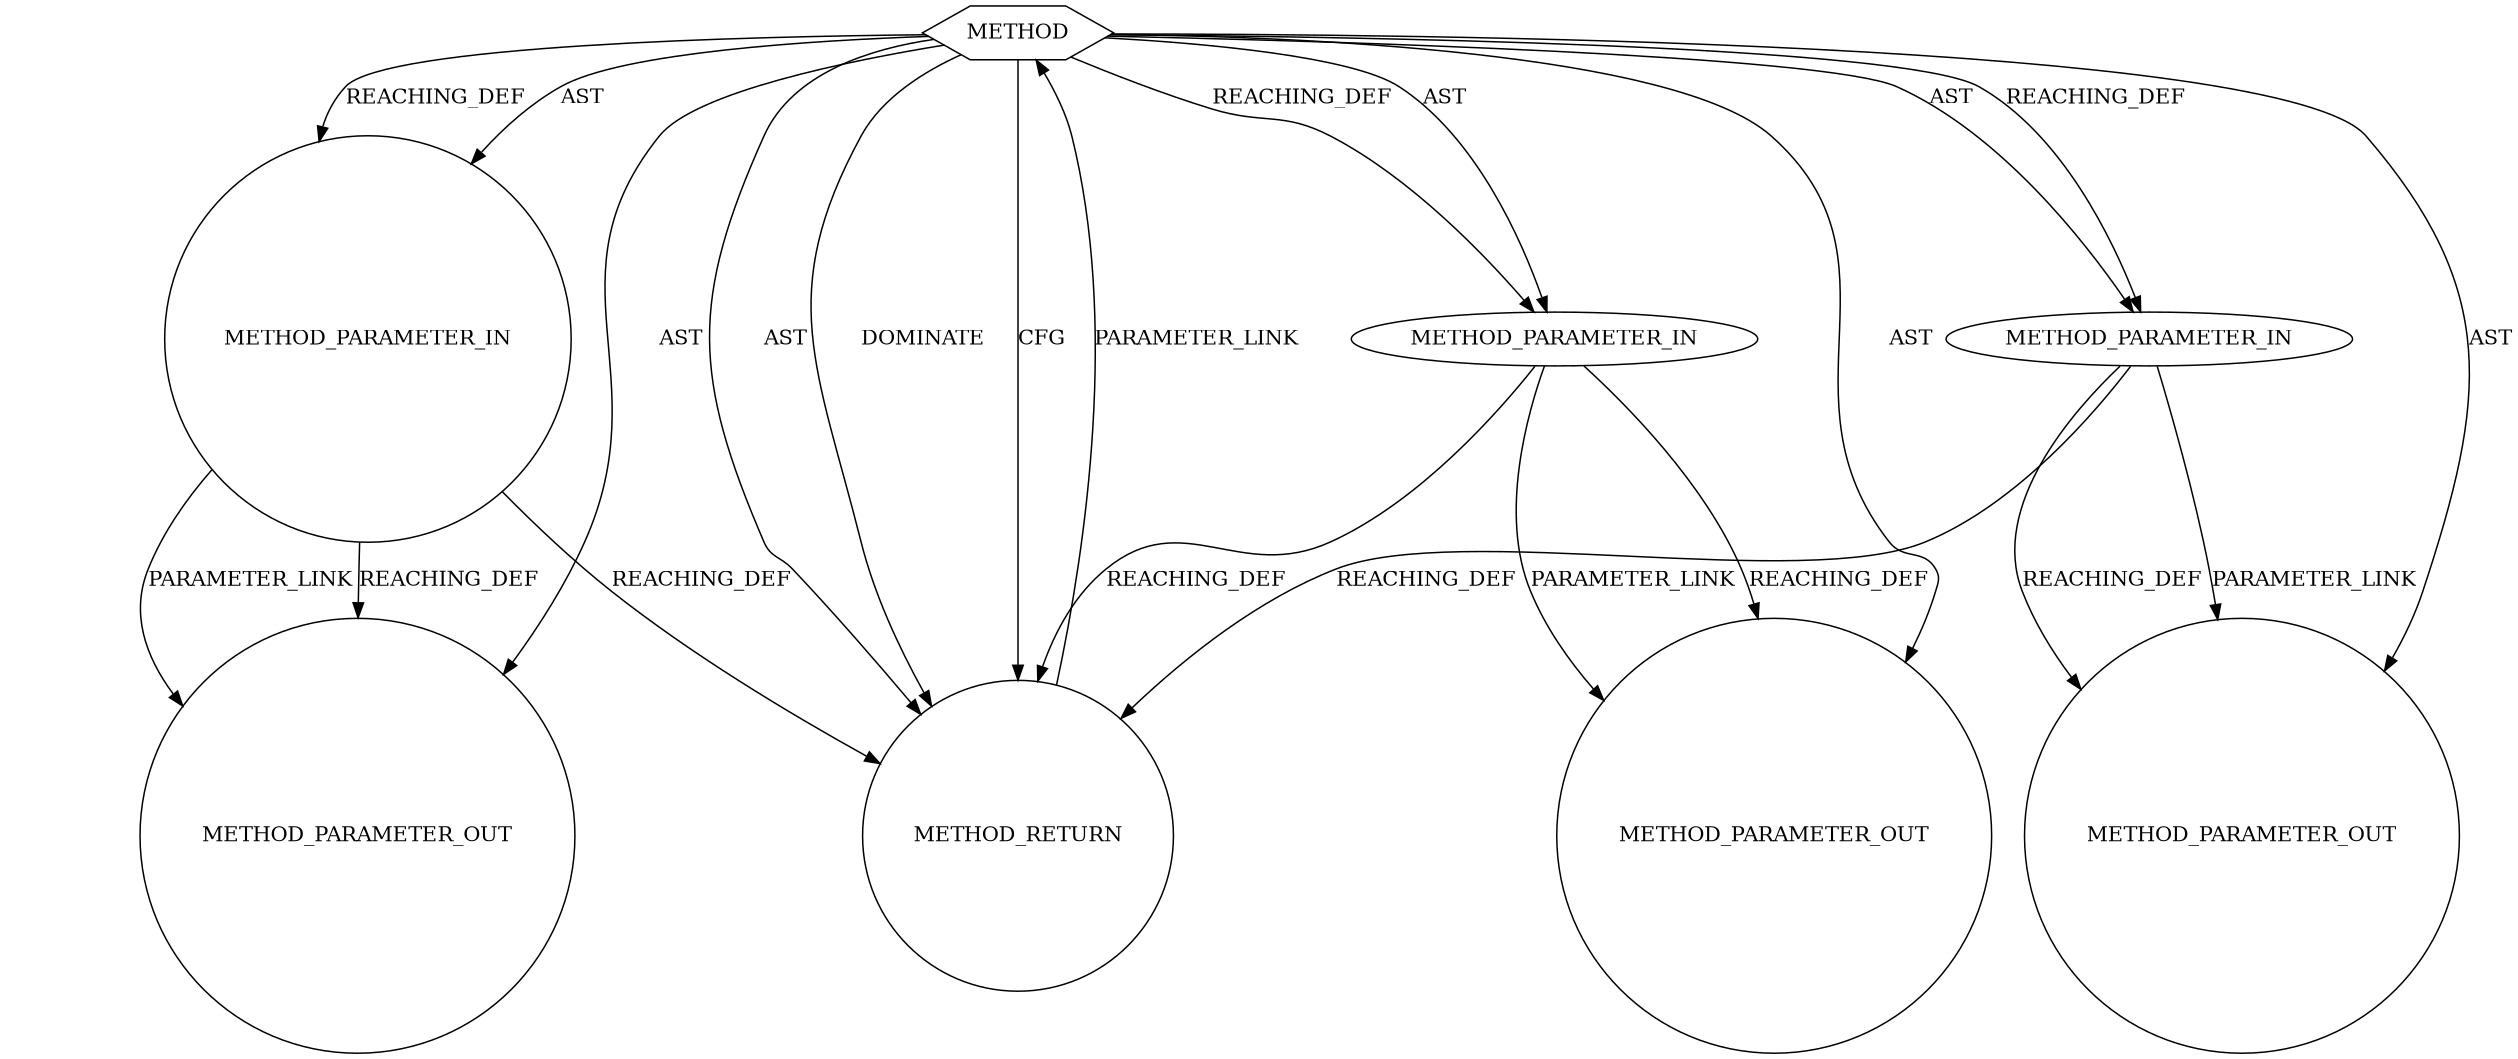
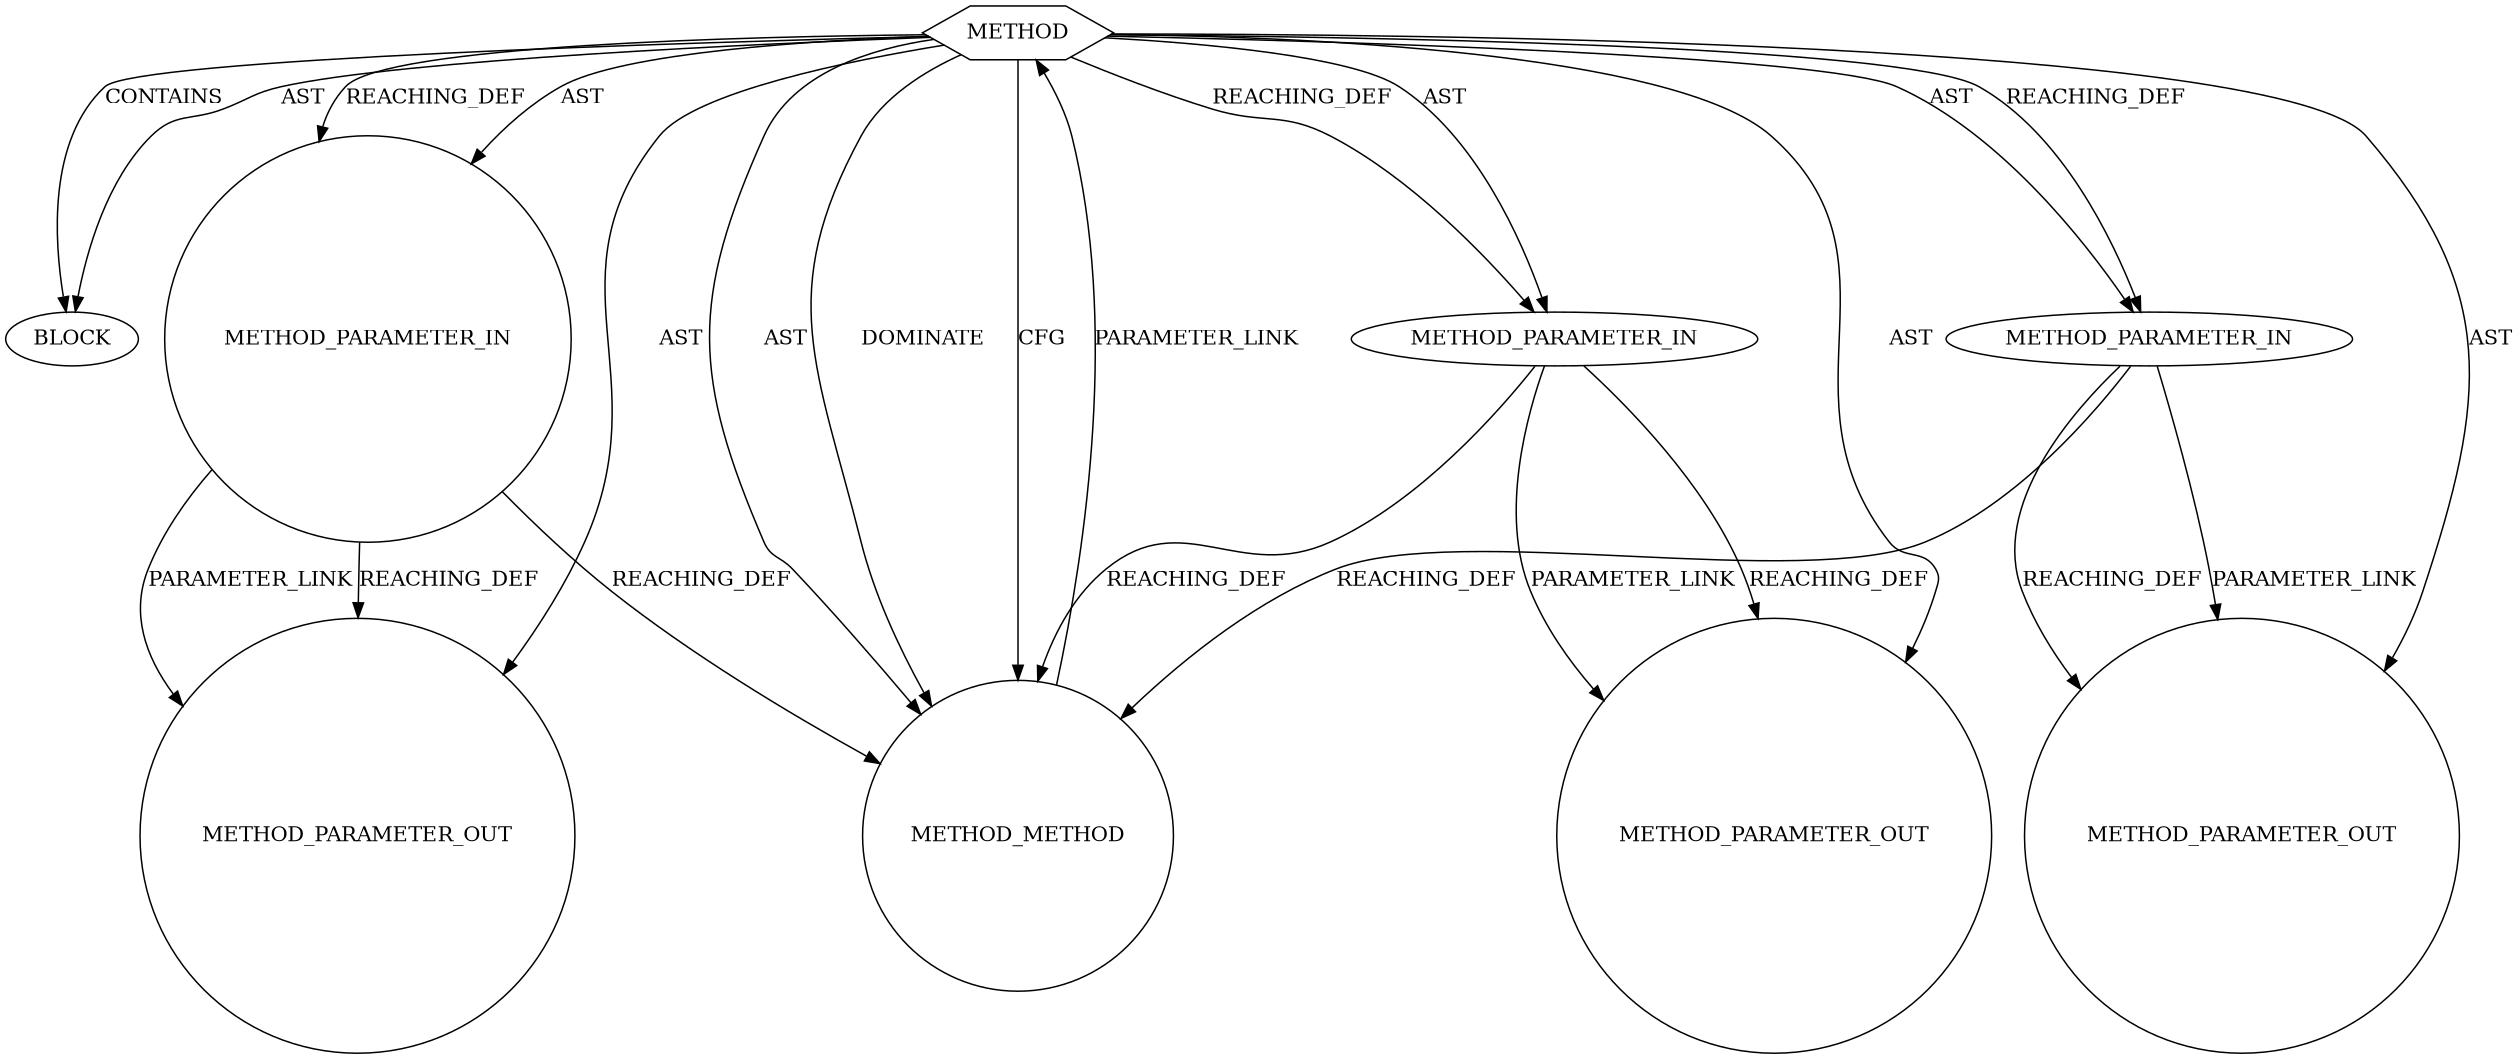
none -> (72, 339)
(1018, 836) -> (1018, 836)
